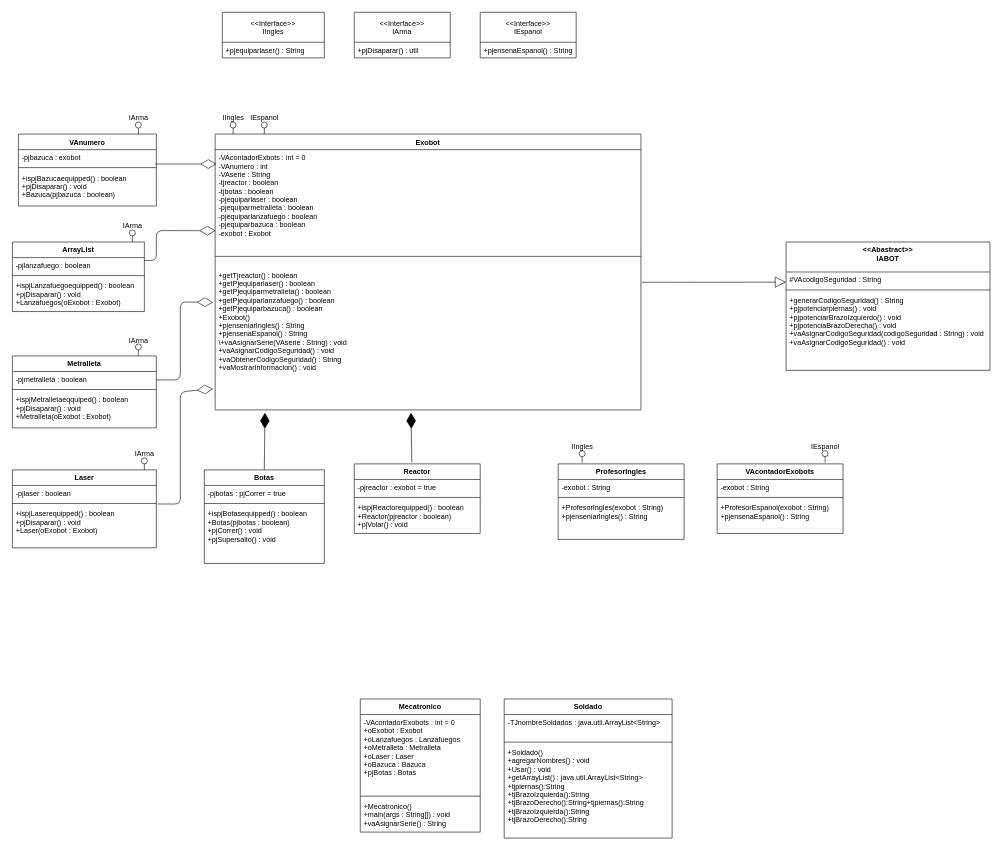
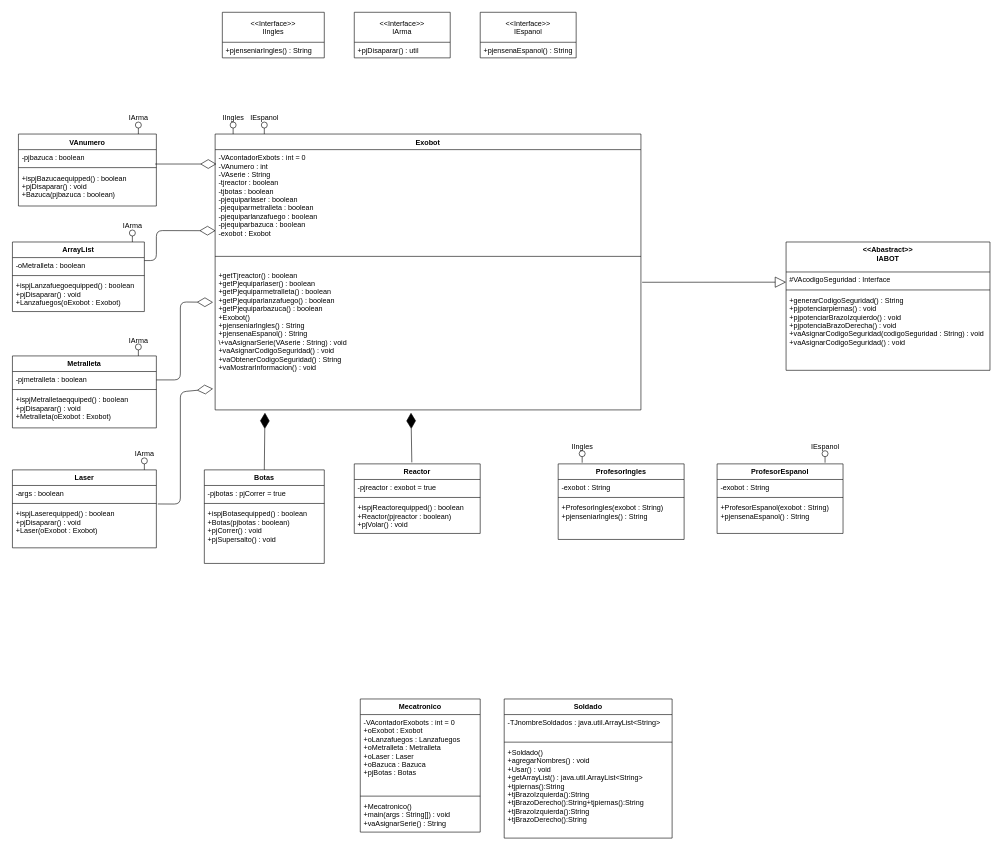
(272, 50) -> (276, 50)
(55, 158) -> (56, 158)
(57, 266) -> (54, 266)
(838, 280) -> (845, 280)
(780, 472) -> (780, 472)
(47, 494) -> (42, 494)
